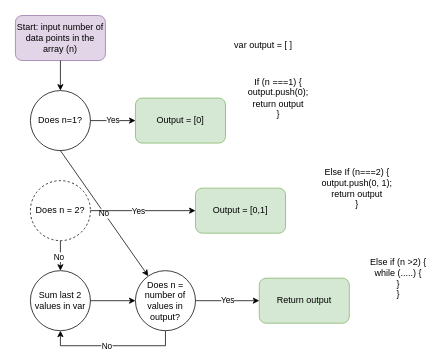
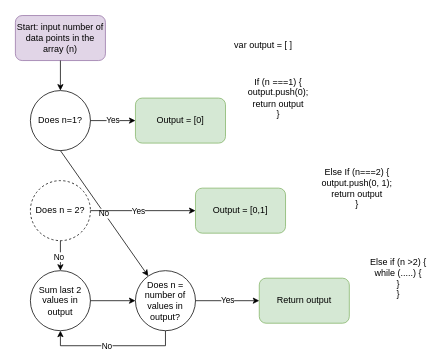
(60, 300) -> (60, 300)
